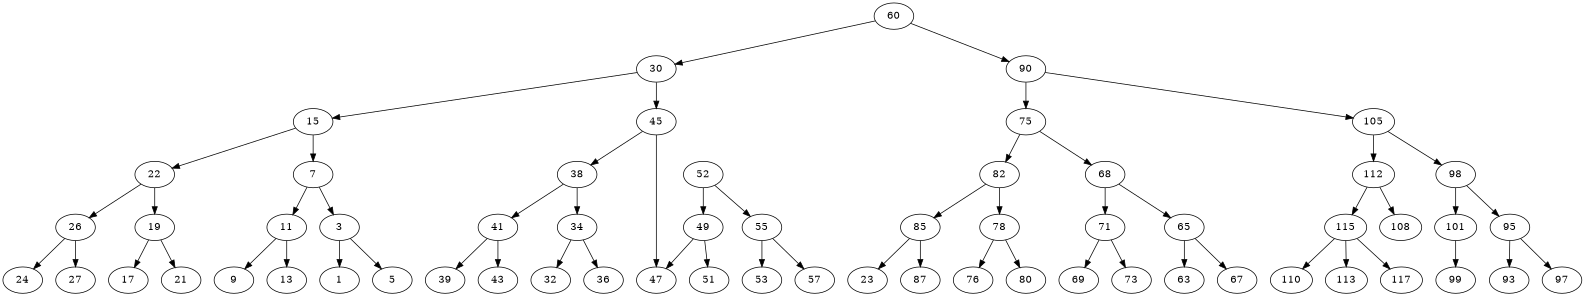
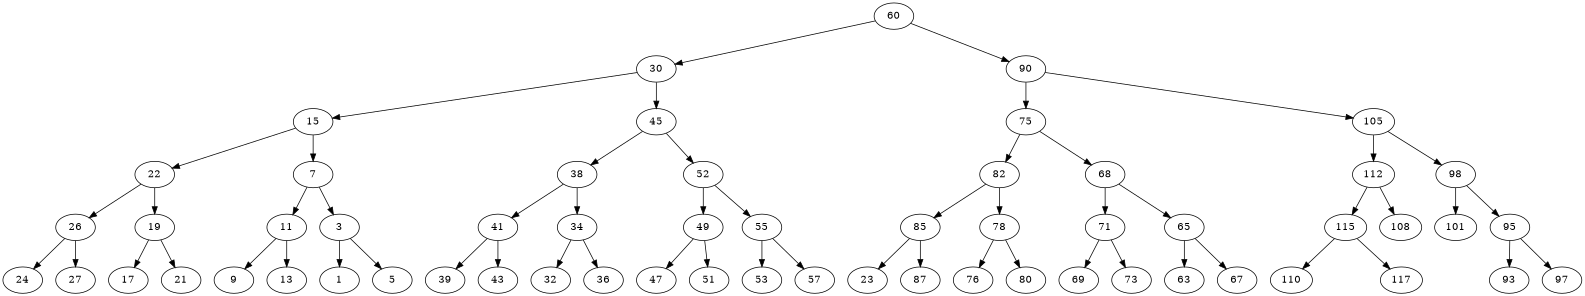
(656, 197) -> (677, 145)
(1346, 280) -> none
(1456, 280) -> none
